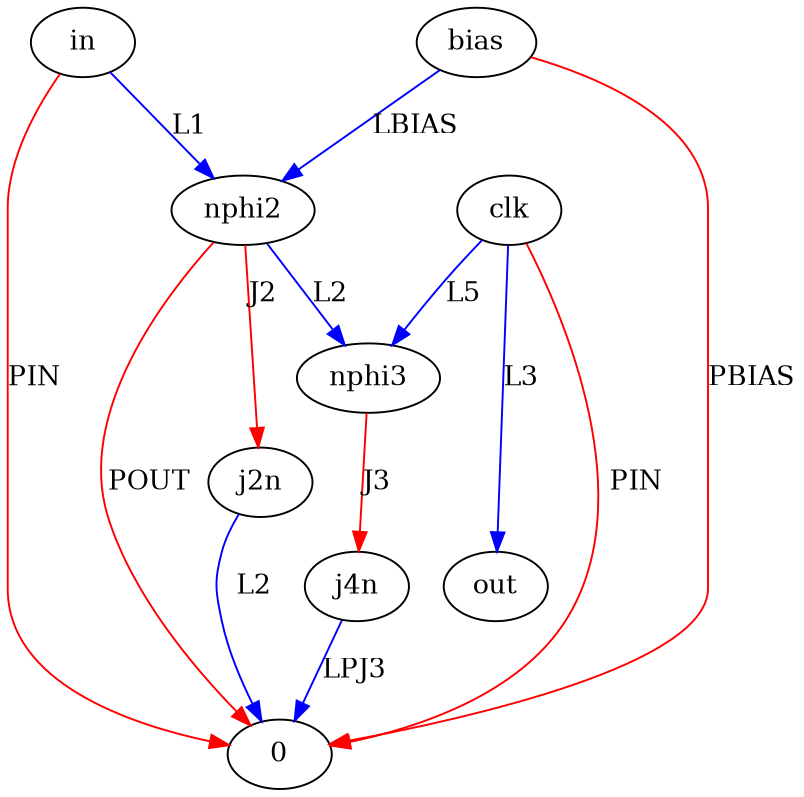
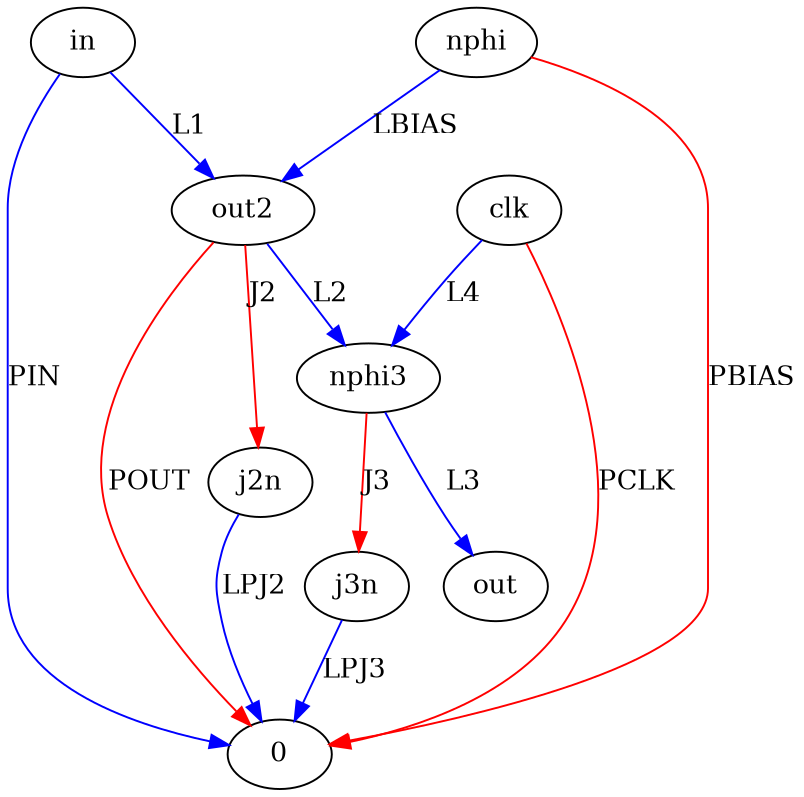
(477, 42) -> (477, 42)
(243, 210) -> (243, 210)
(464, 294) -> (464, 294)
(503, 389) -> (421, 477)
(8, 462) -> (8, 462)
(637, 482) -> (637, 482)
(255, 586) -> (255, 586)
(357, 586) -> (357, 586)
